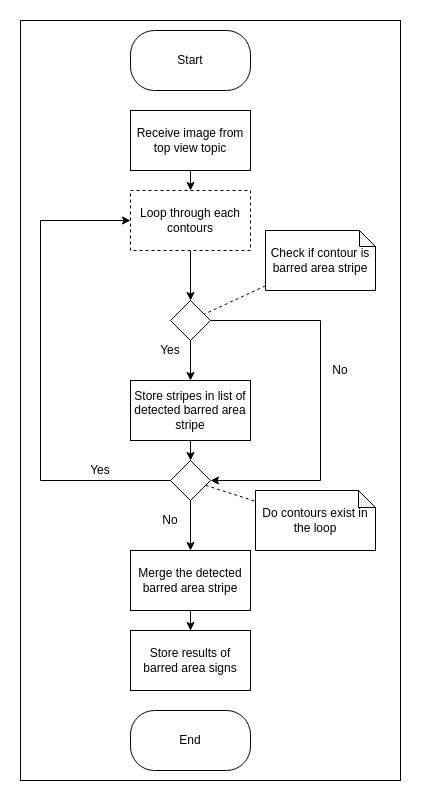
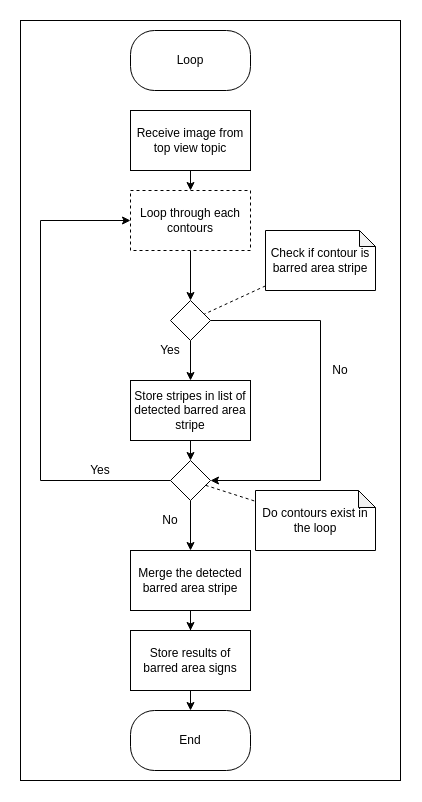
(191, 61) -> (191, 61)
none -> (191, 697)
